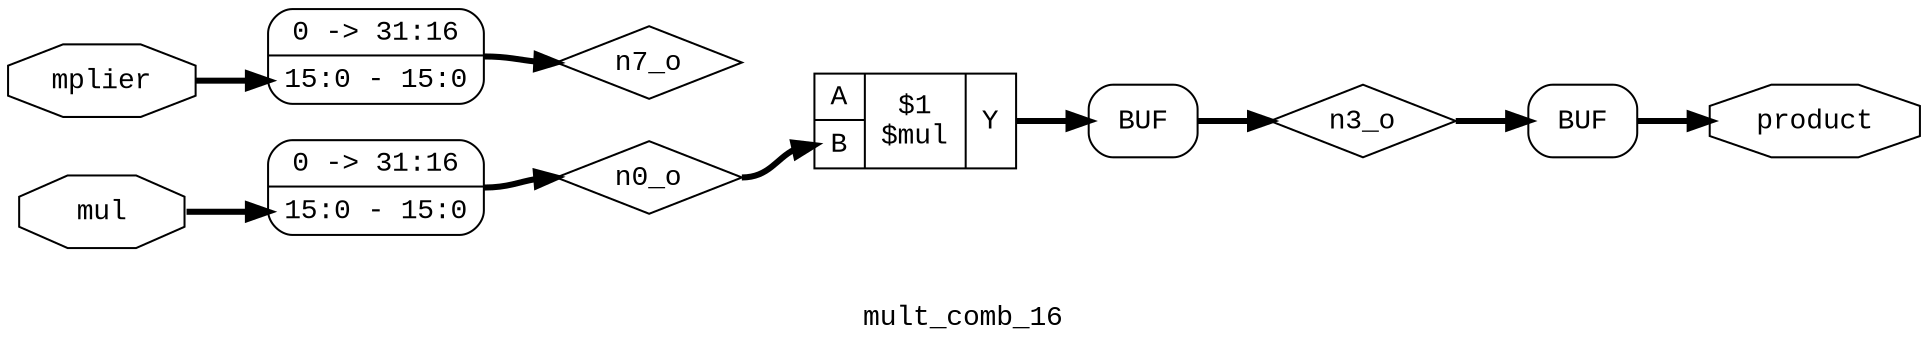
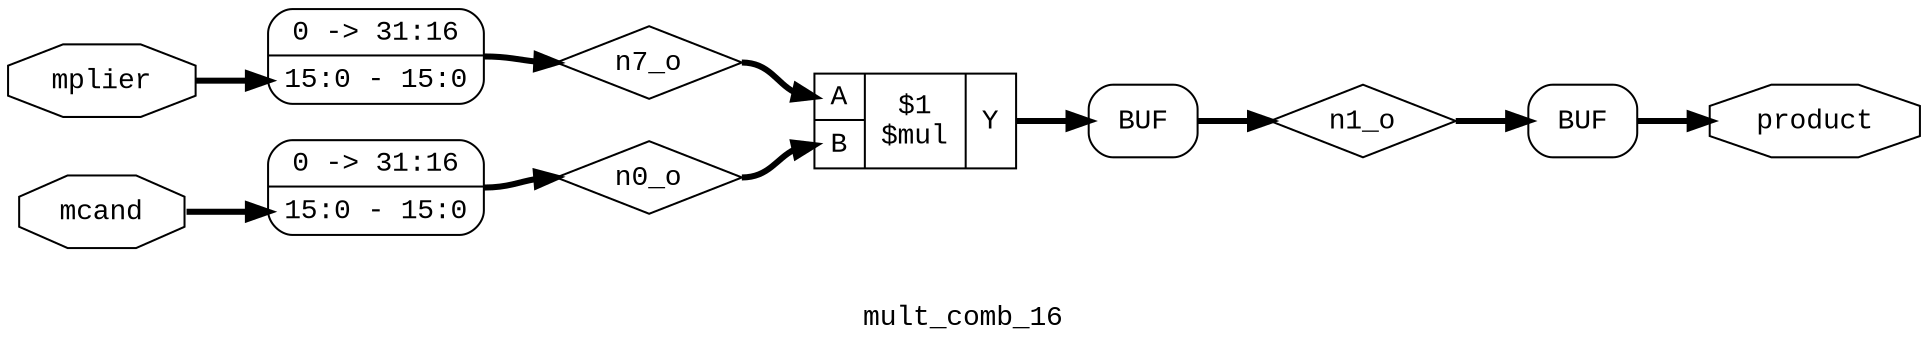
none -> (770, 73)
(1363, 121) -> (1363, 121)
(102, 212) -> (102, 212)
